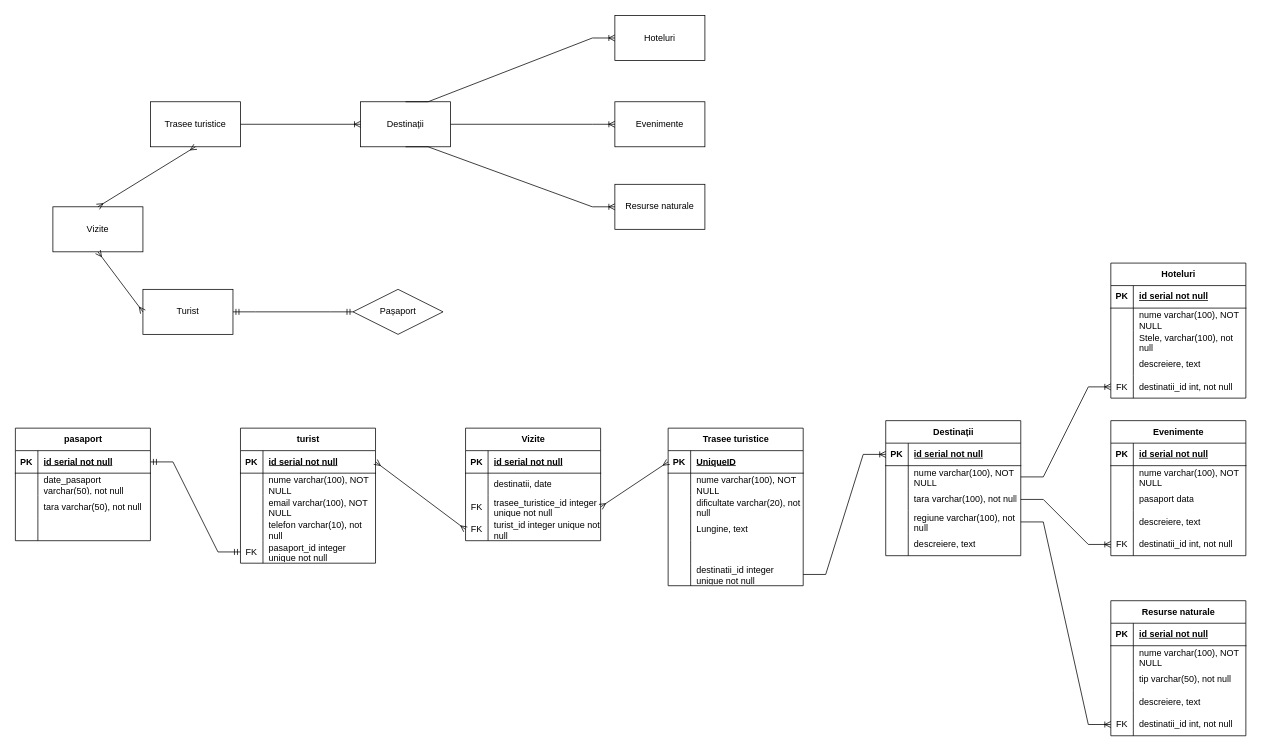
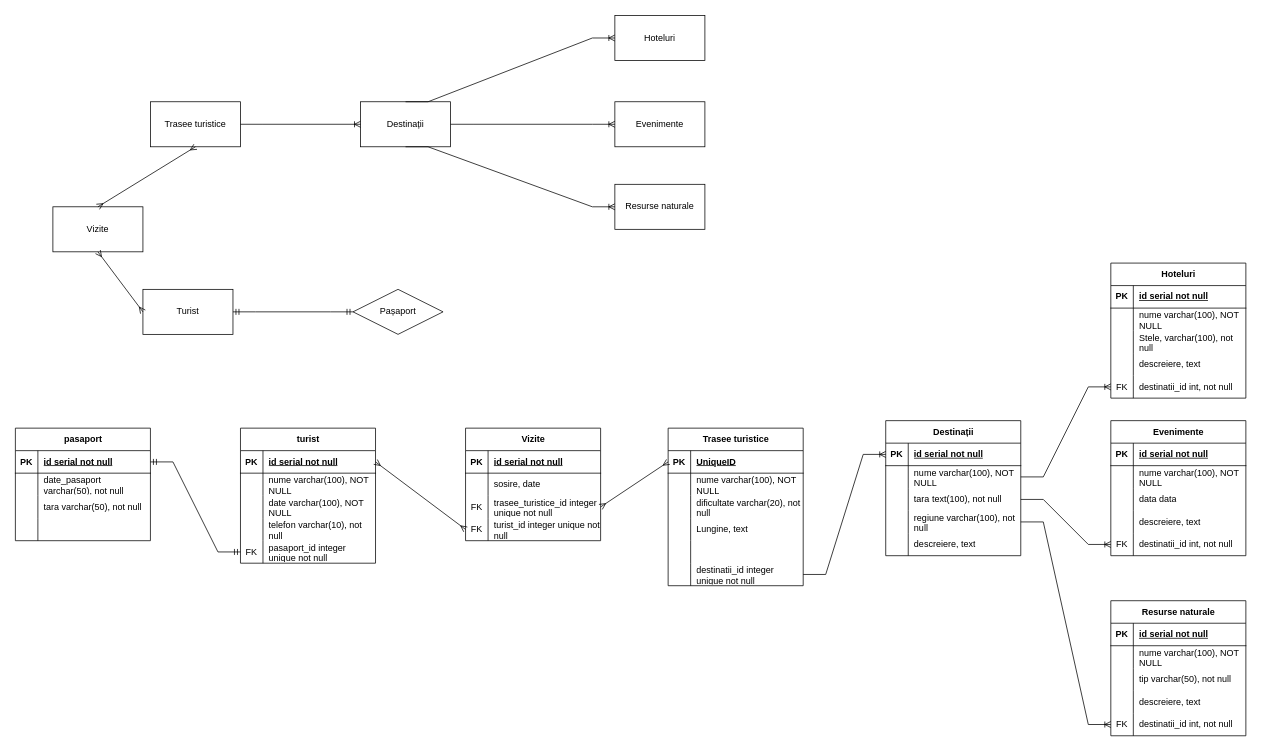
(528, 484) -> (521, 484)
(967, 499) -> (967, 499)
(1170, 499) -> (1160, 499)
(322, 507) -> (322, 507)
